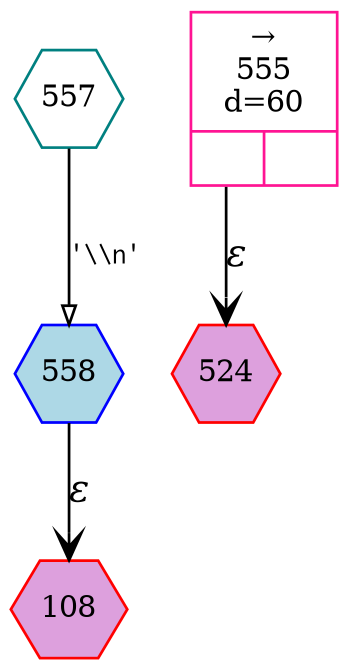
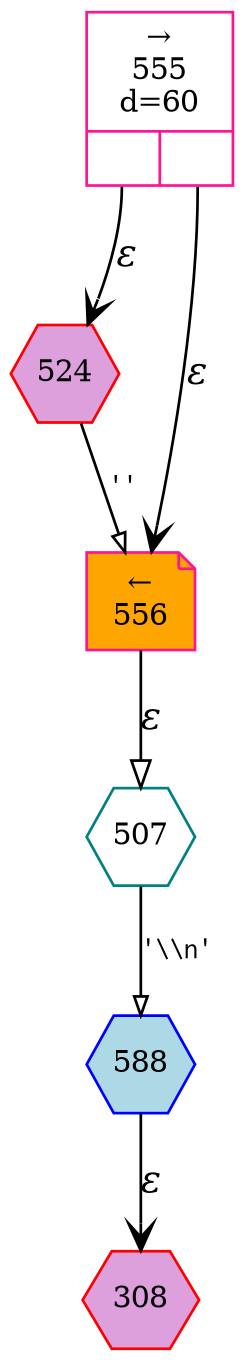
(69, 99) -> (141, 837)
(69, 374) -> (141, 1064)
none -> (141, 601)
(69, 609) -> (141, 1300)
